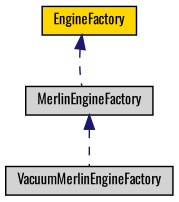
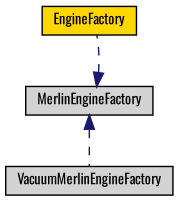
(80, 68) -> (99, 54)
